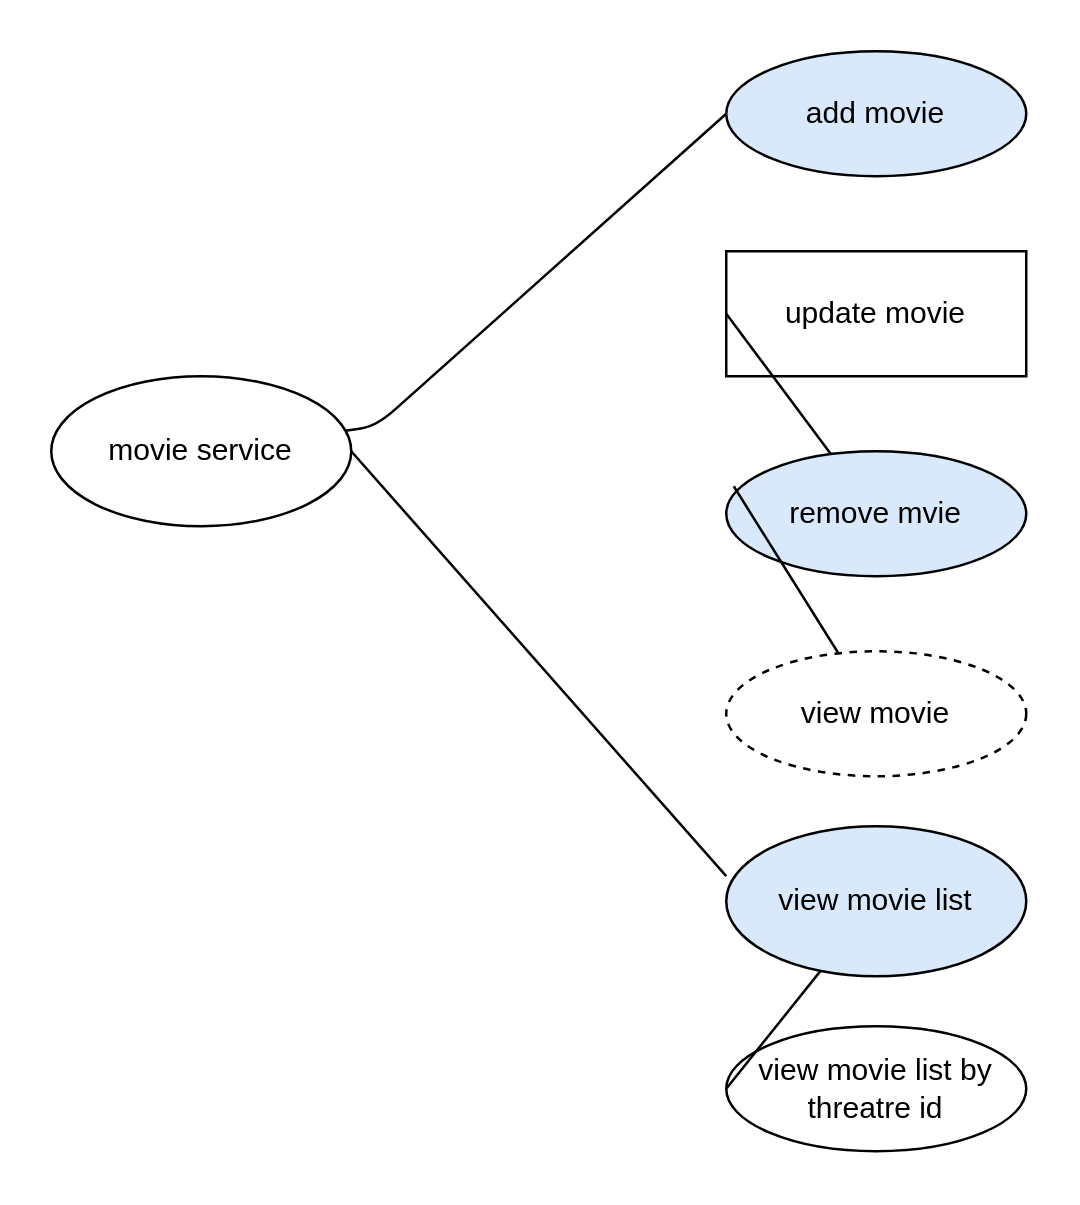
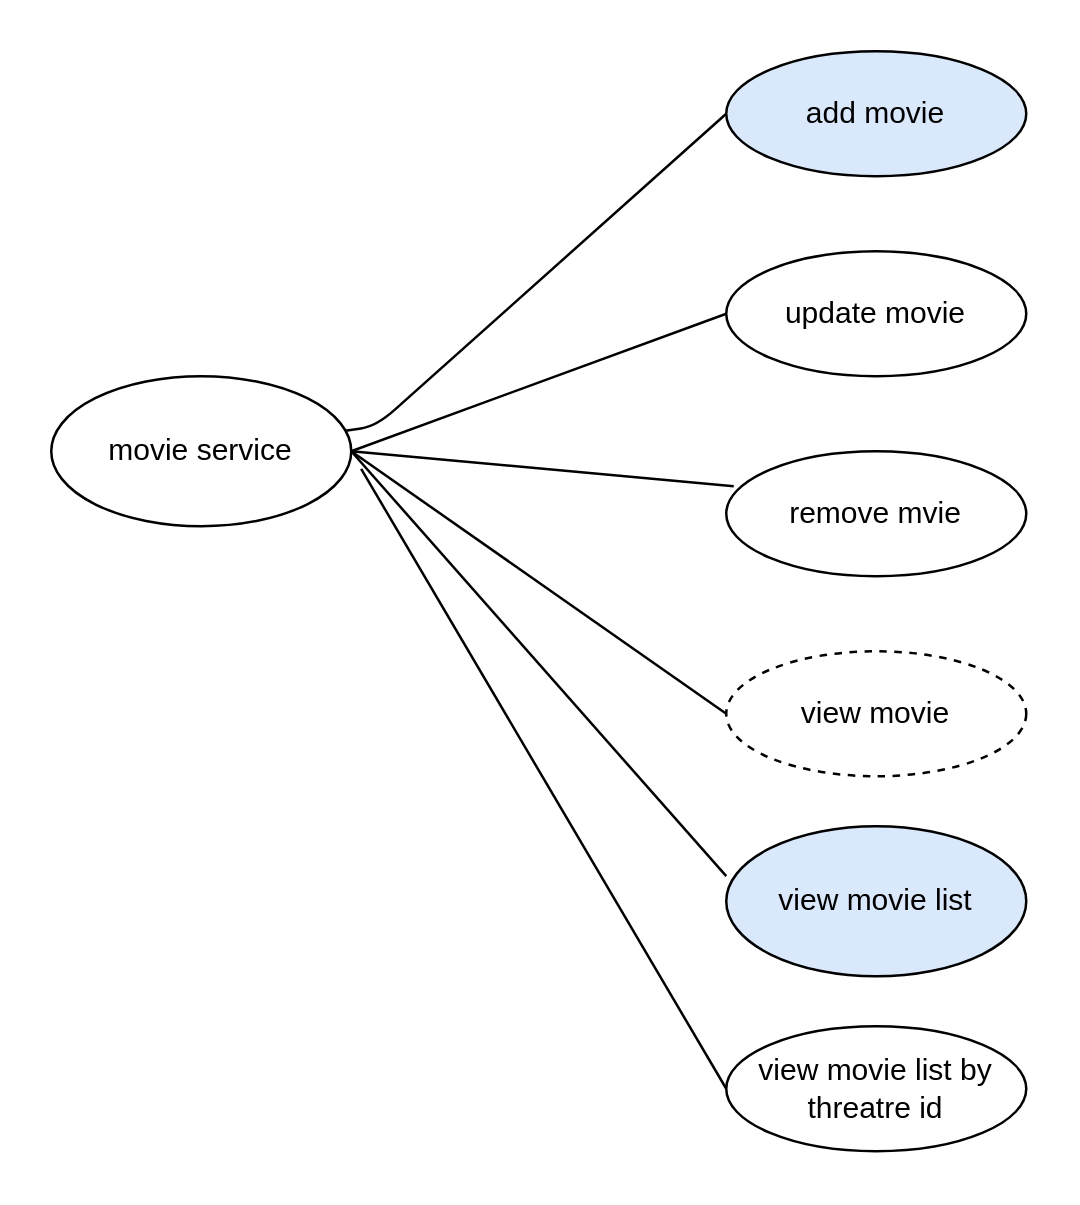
(876, 314) -> (876, 314)
(778, 384) -> (544, 381)
(876, 514) -> (876, 514)
(786, 569) -> (547, 469)
none -> (546, 587)
(773, 1030) -> (544, 779)
